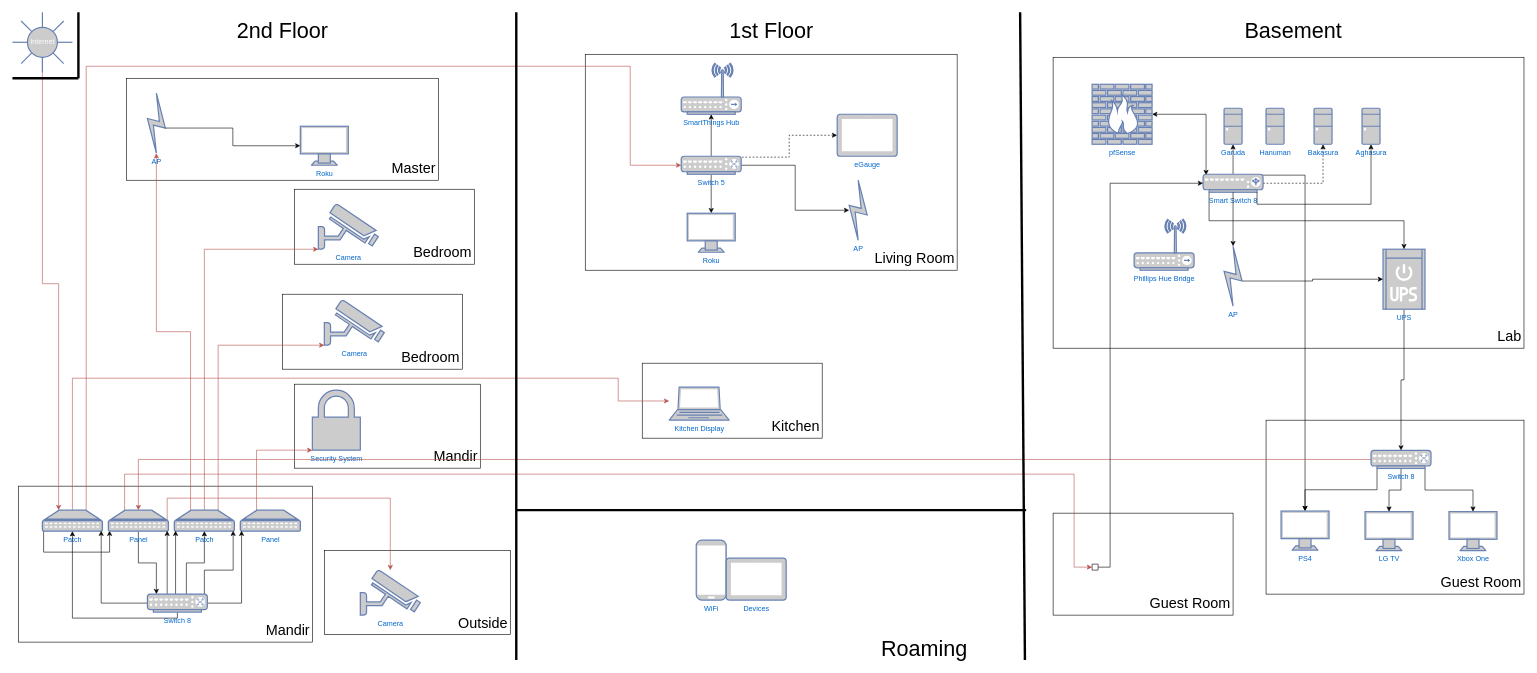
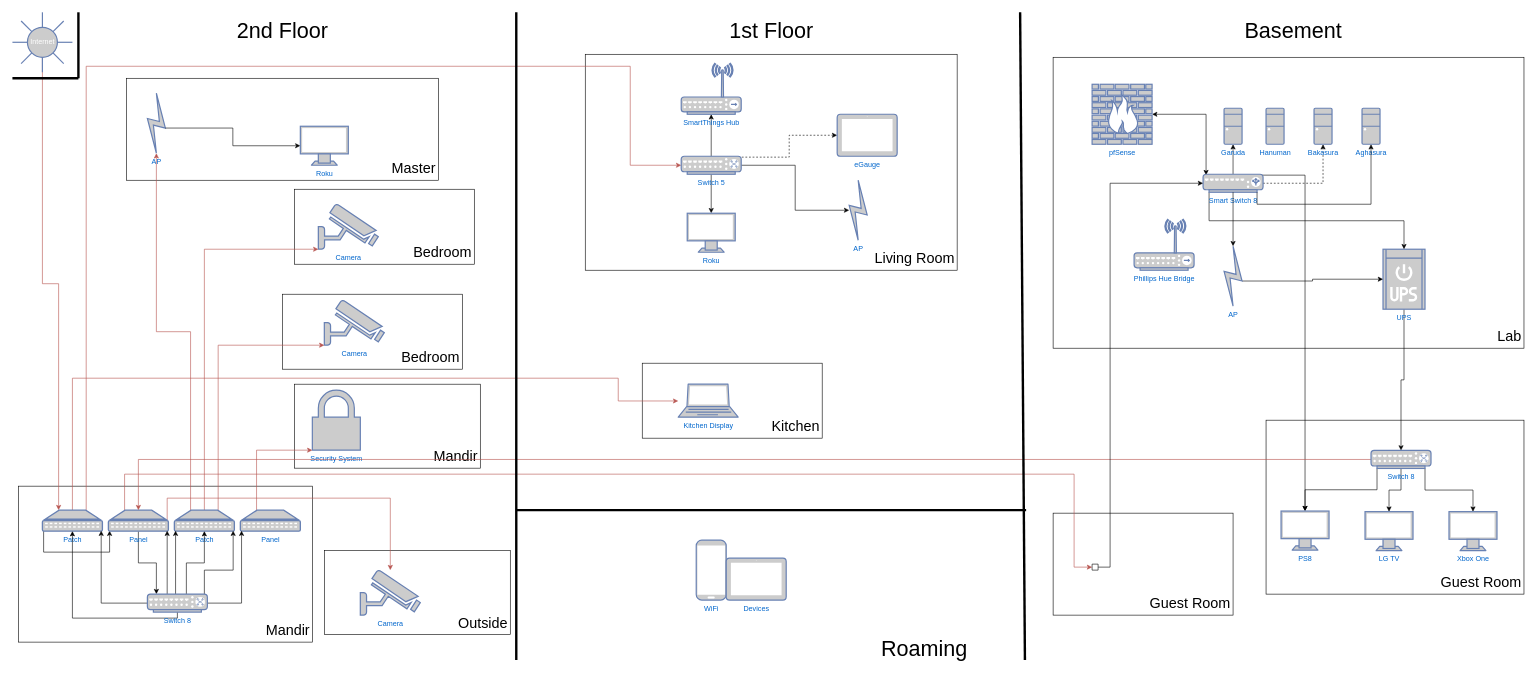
(699, 404) -> (708, 401)
(1306, 559) -> (1306, 559)
